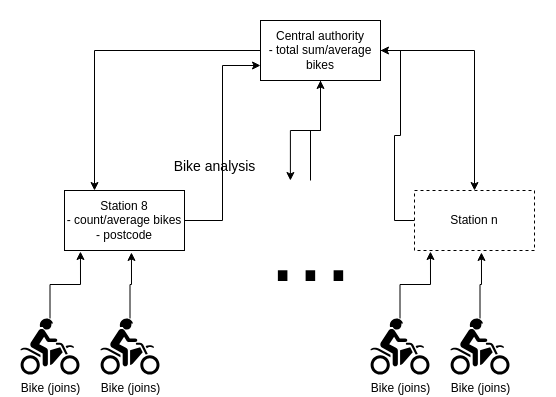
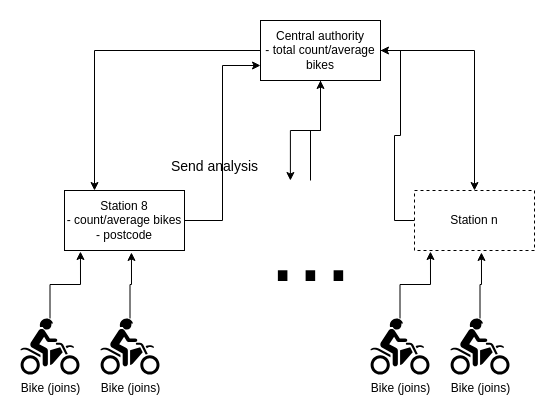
(321, 51) -> (321, 51)
(215, 136) -> (215, 136)
